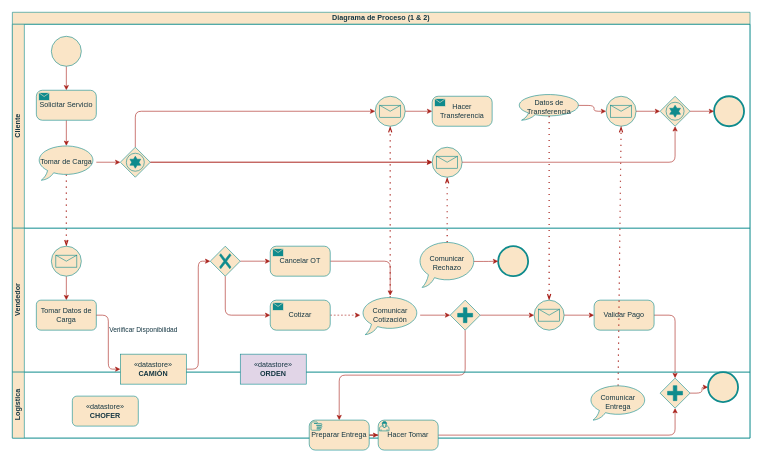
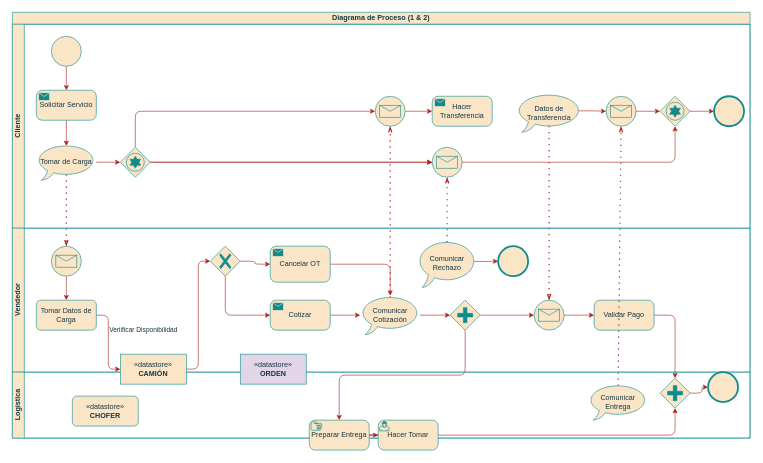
(549, 107) -> (549, 113)
(300, 261) -> (300, 264)
(343, 315) -> (343, 315)
